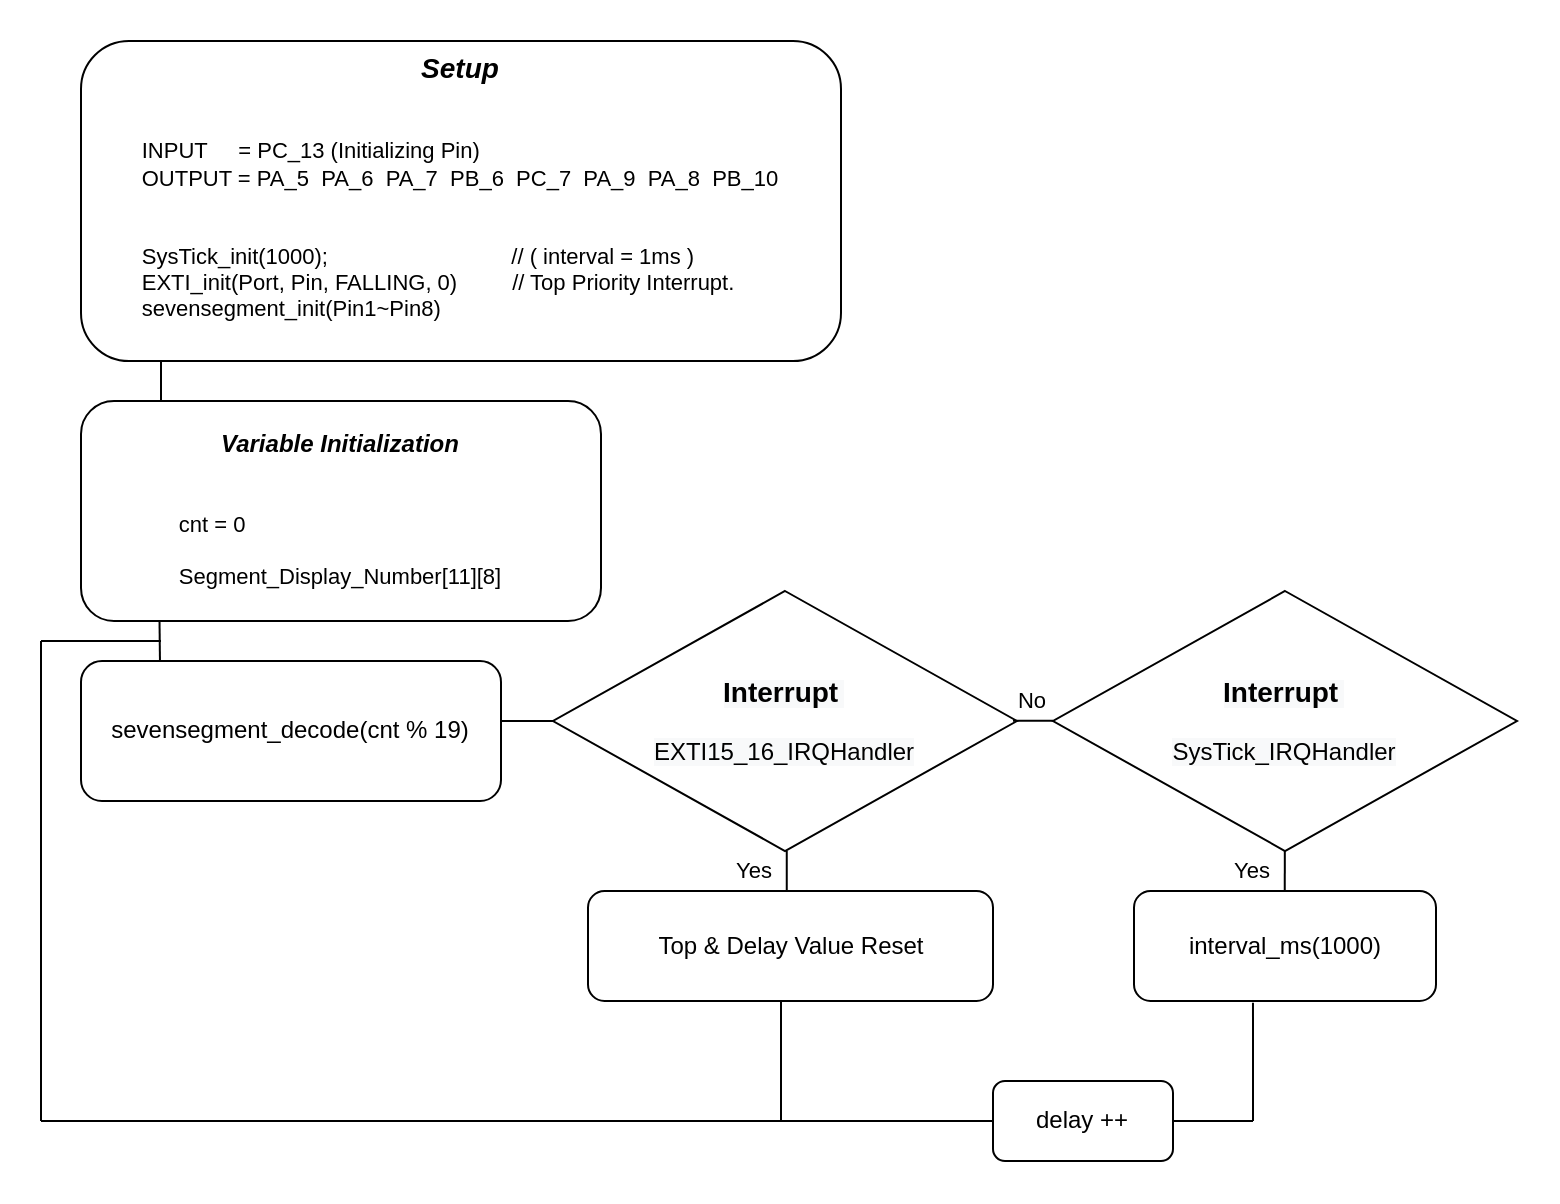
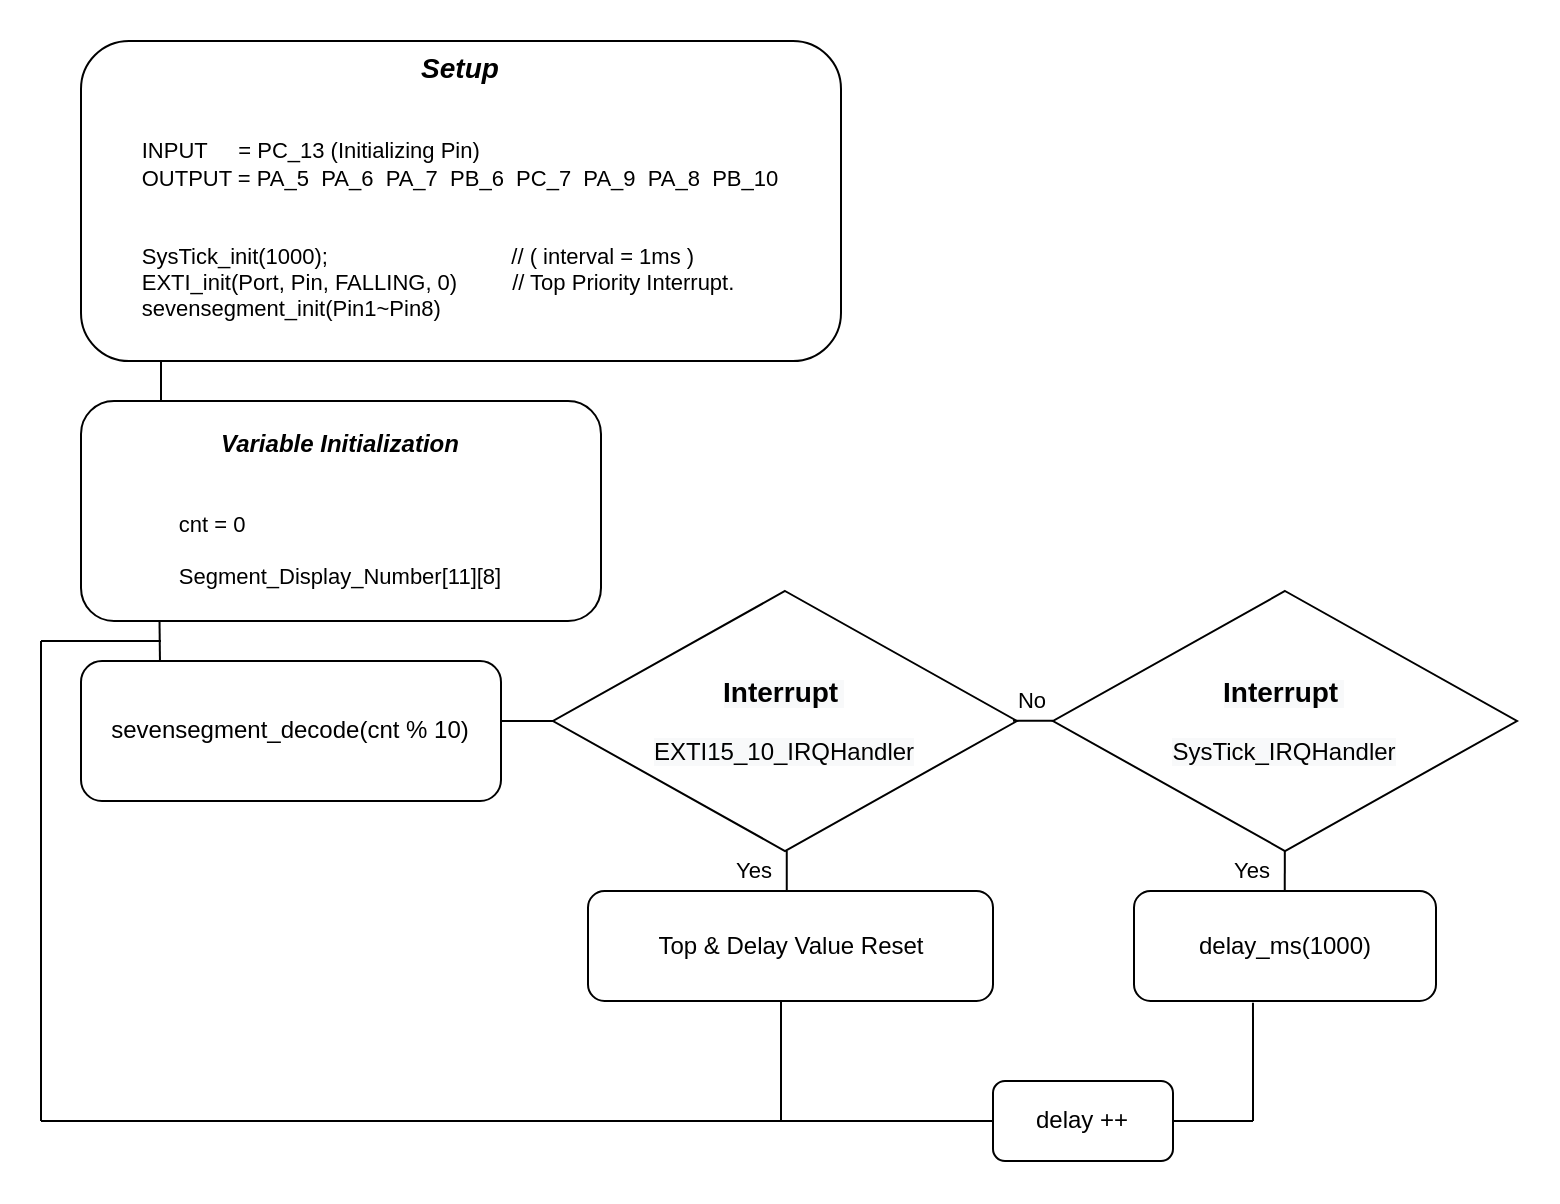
(785, 721) -> (785, 721)
(291, 731) -> (291, 731)
(1286, 947) -> (1286, 947)
